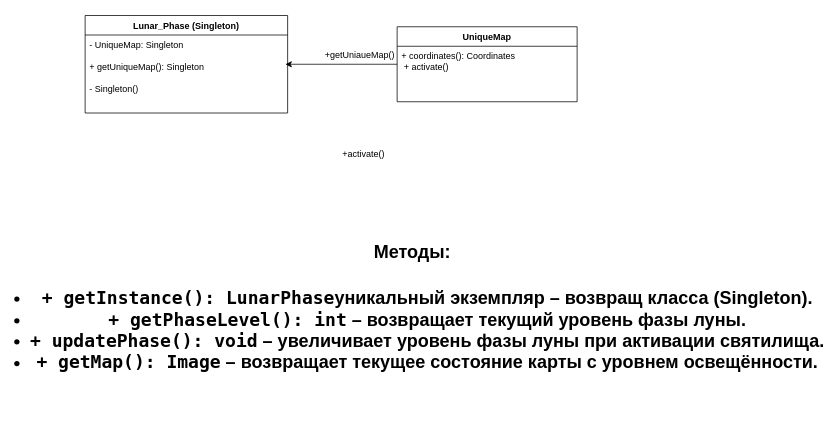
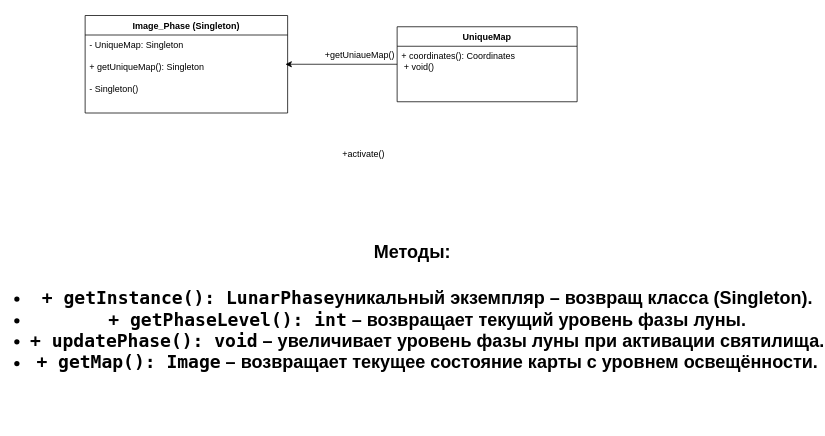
(186, 26) -> (186, 26)
(466, 62) -> (466, 62)
